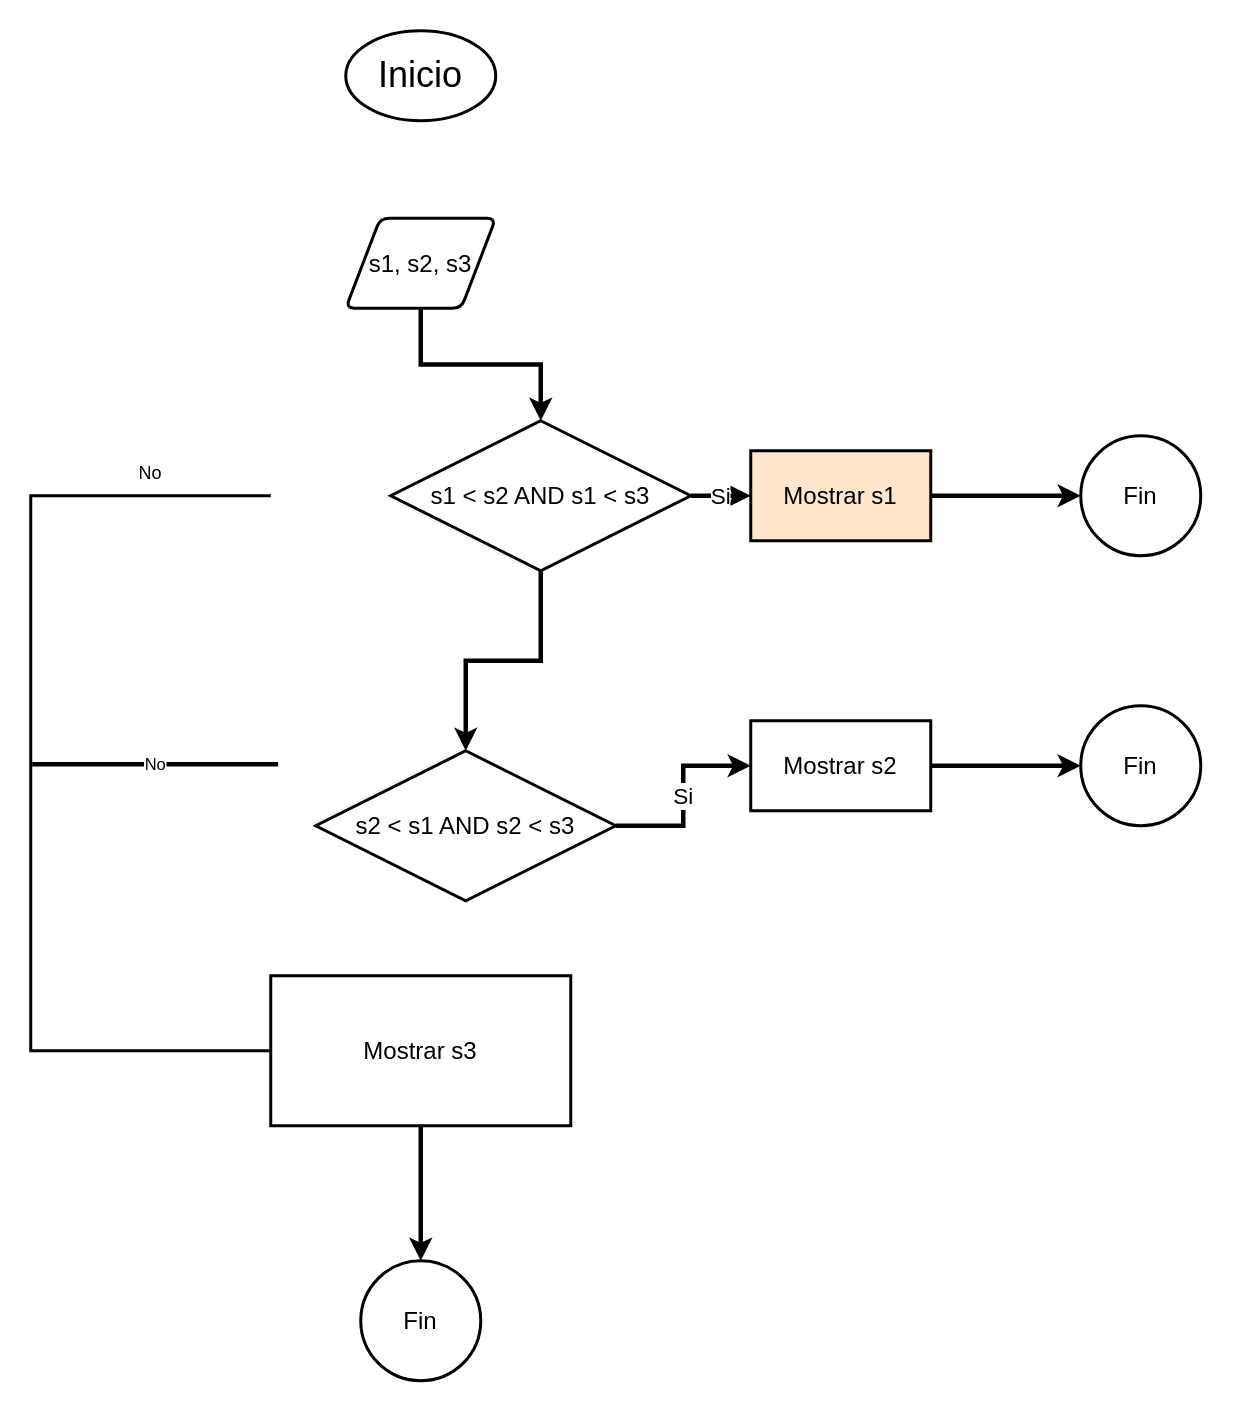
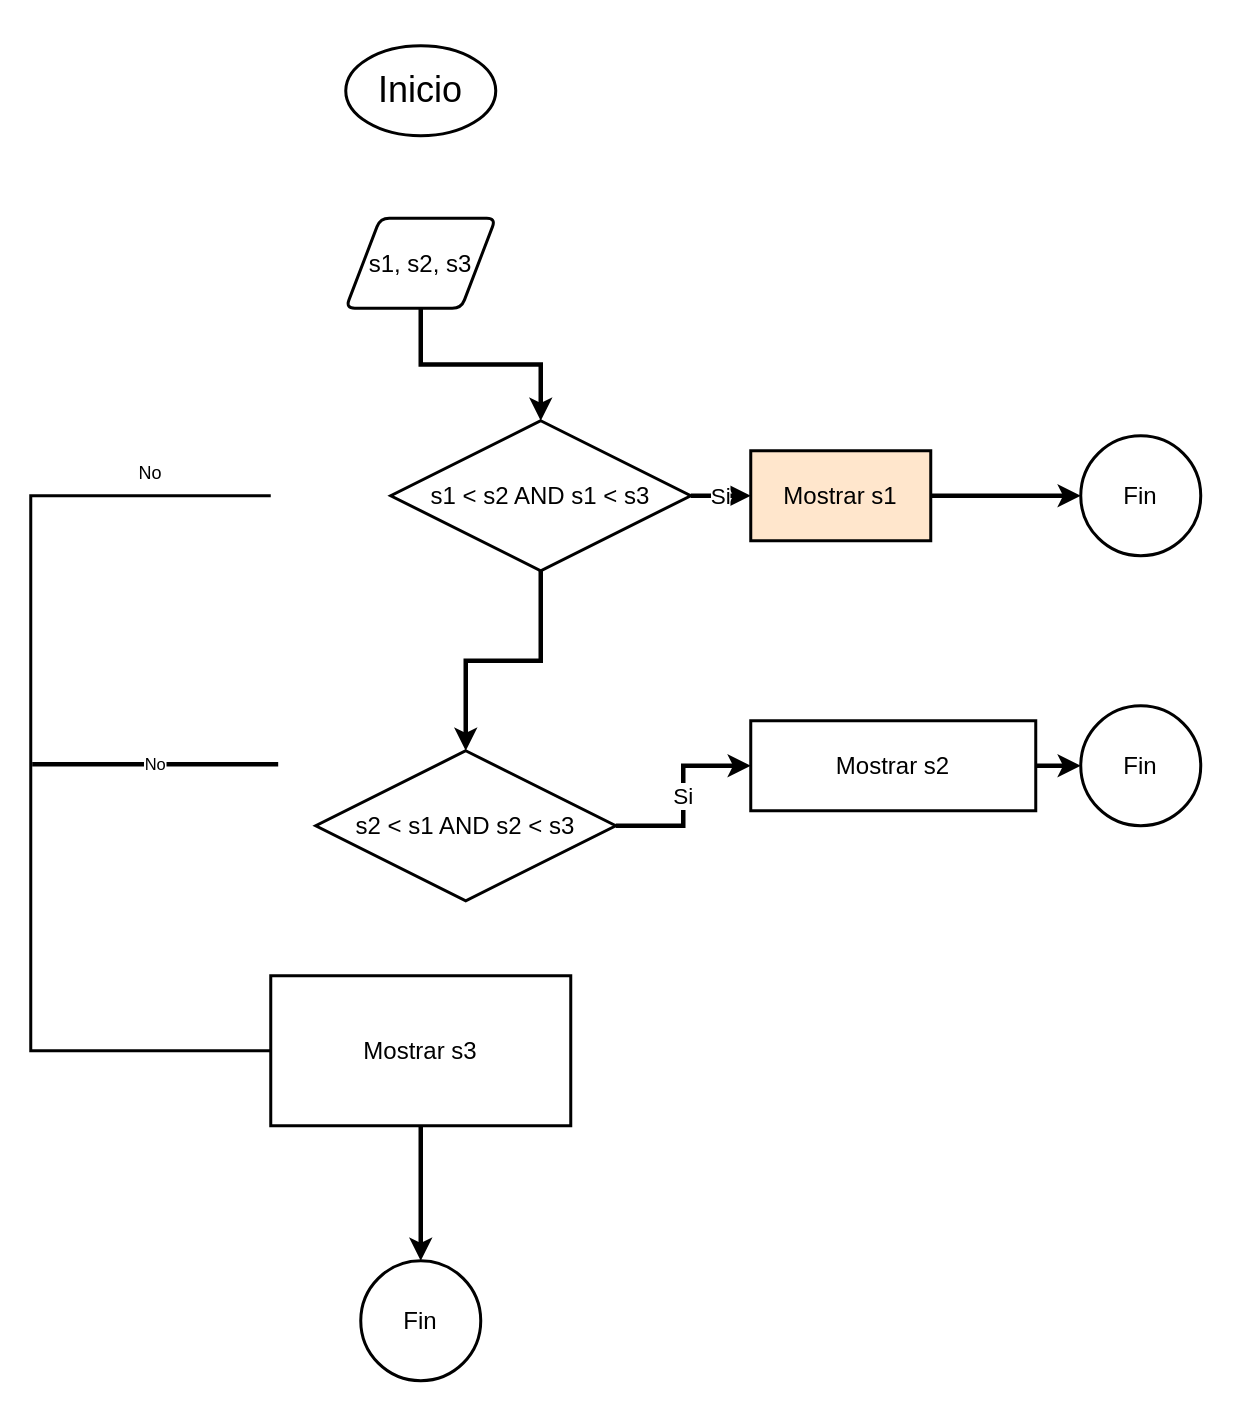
(421, 76) -> (421, 91)
(841, 766) -> (893, 766)
